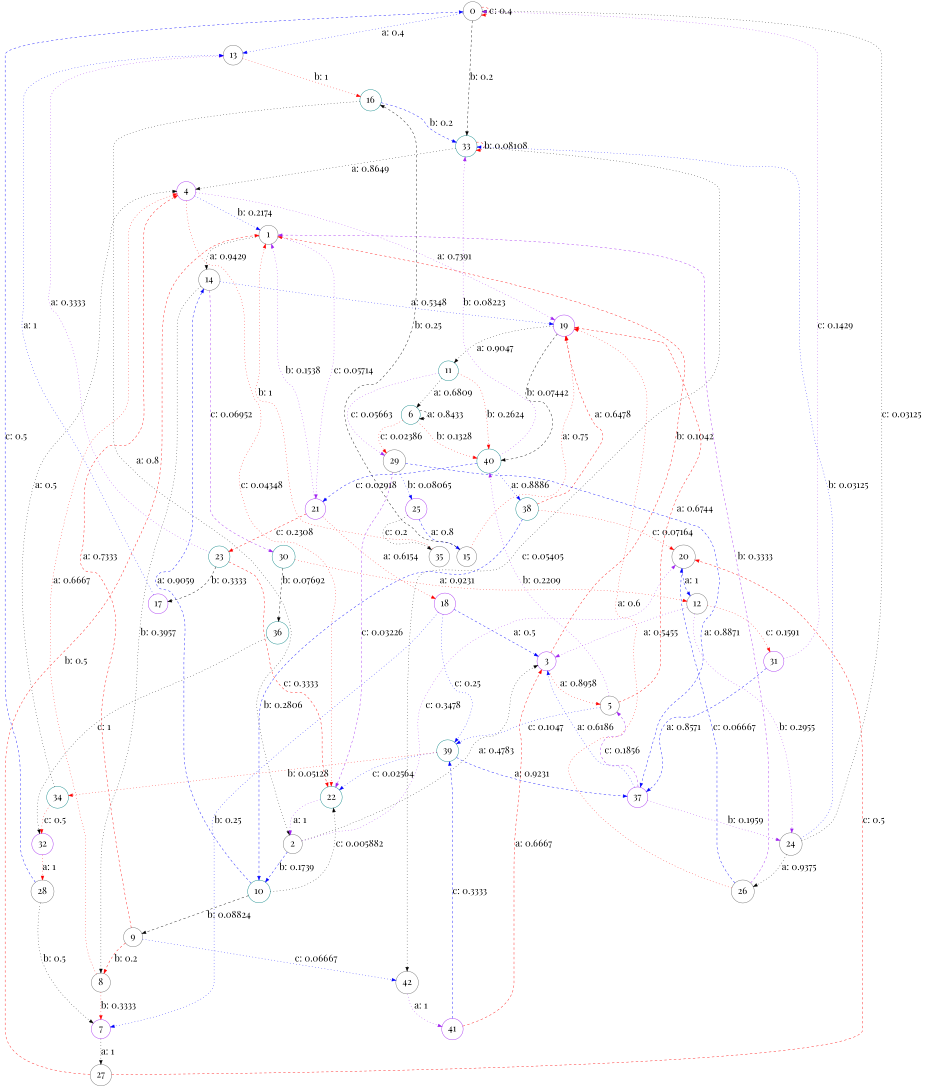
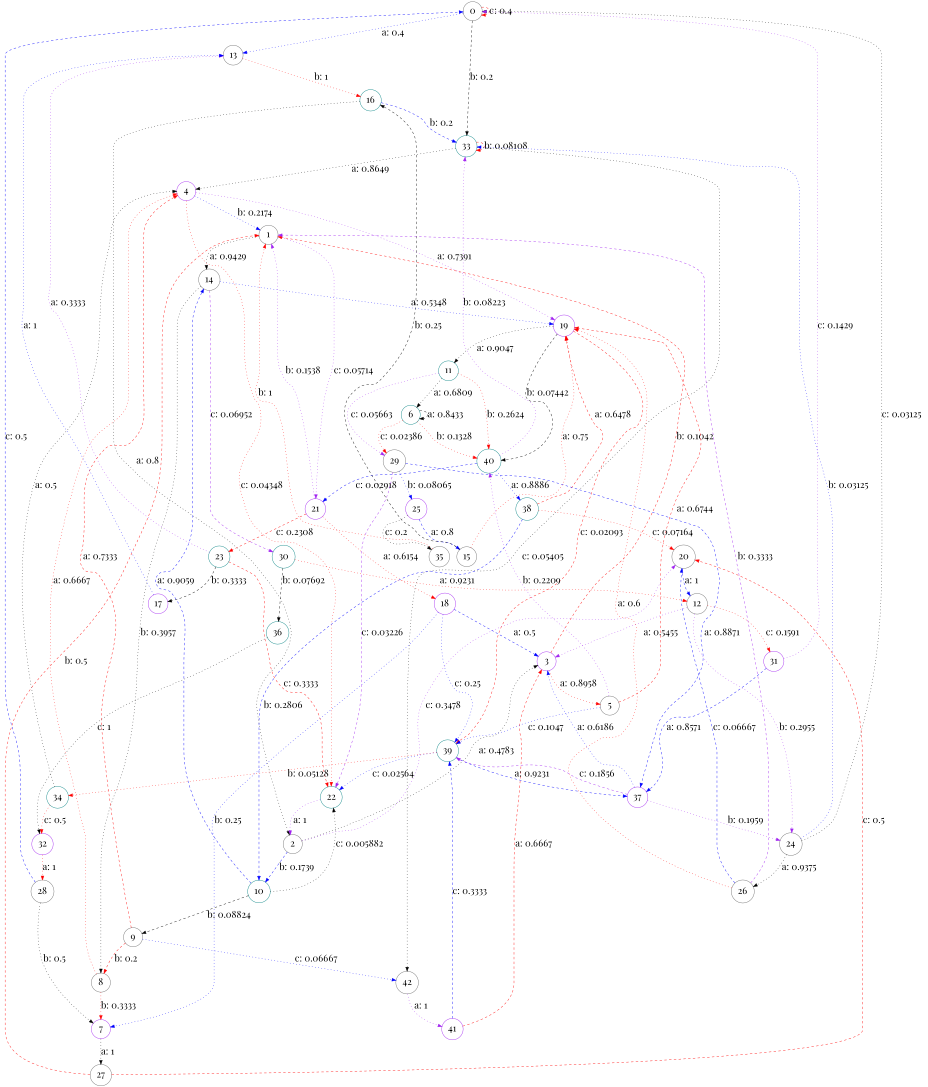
none -> (578, 535)
(601, 755) -> (546, 766)
